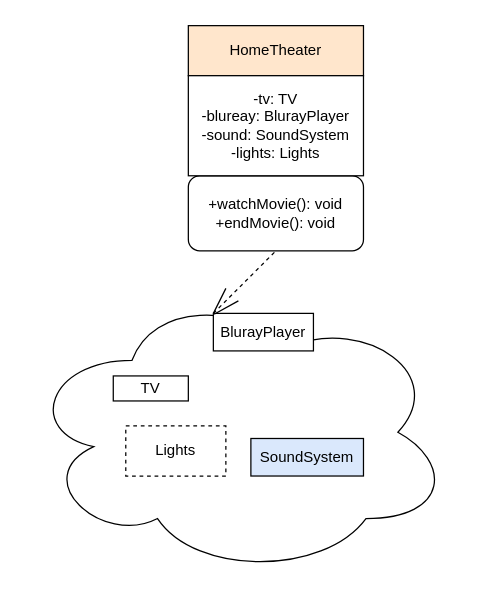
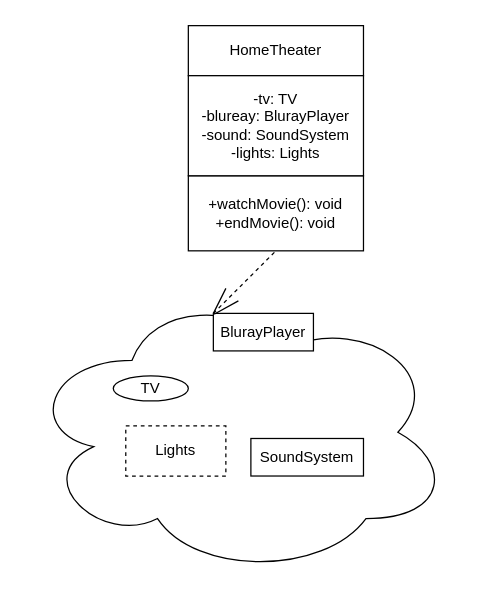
(276, 51) -> (276, 51)
(276, 213) -> (276, 213)
(151, 388) -> (151, 388)
(307, 457) -> (307, 457)
